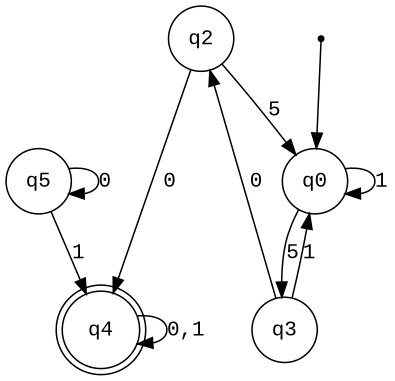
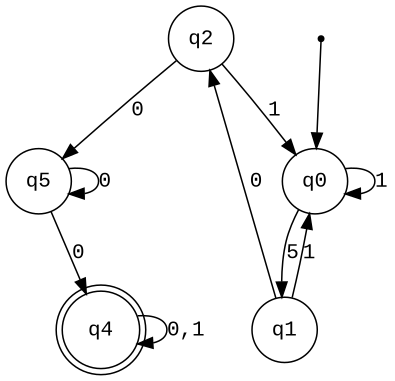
(275, 110) -> (275, 110)
(155, 174) -> (125, 104)
(79, 253) -> (79, 253)
(285, 330) -> (285, 330)
